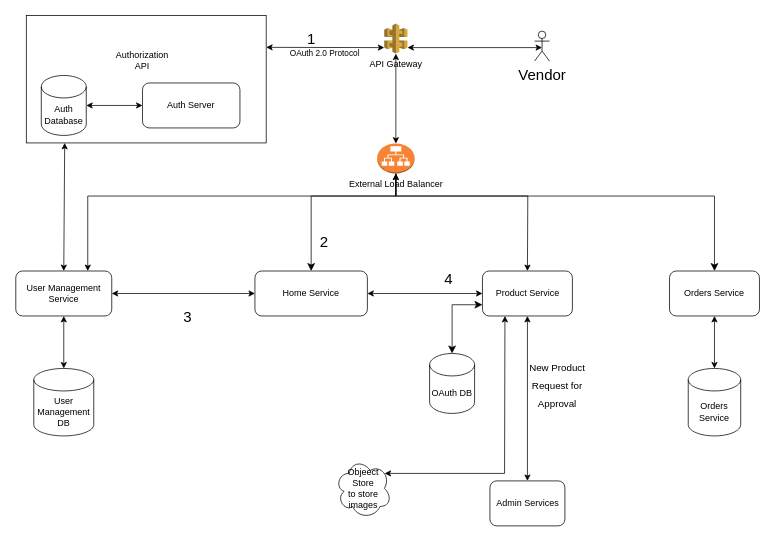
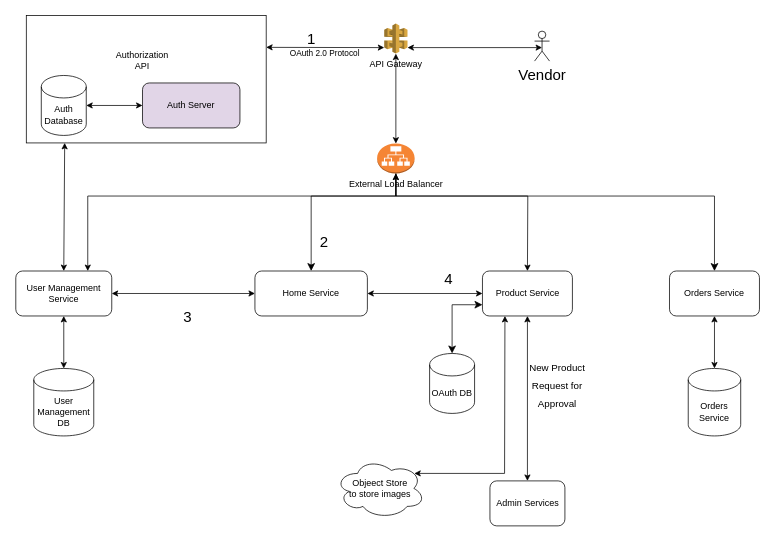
(191, 106) -> (191, 106)
(363, 489) -> (380, 489)
